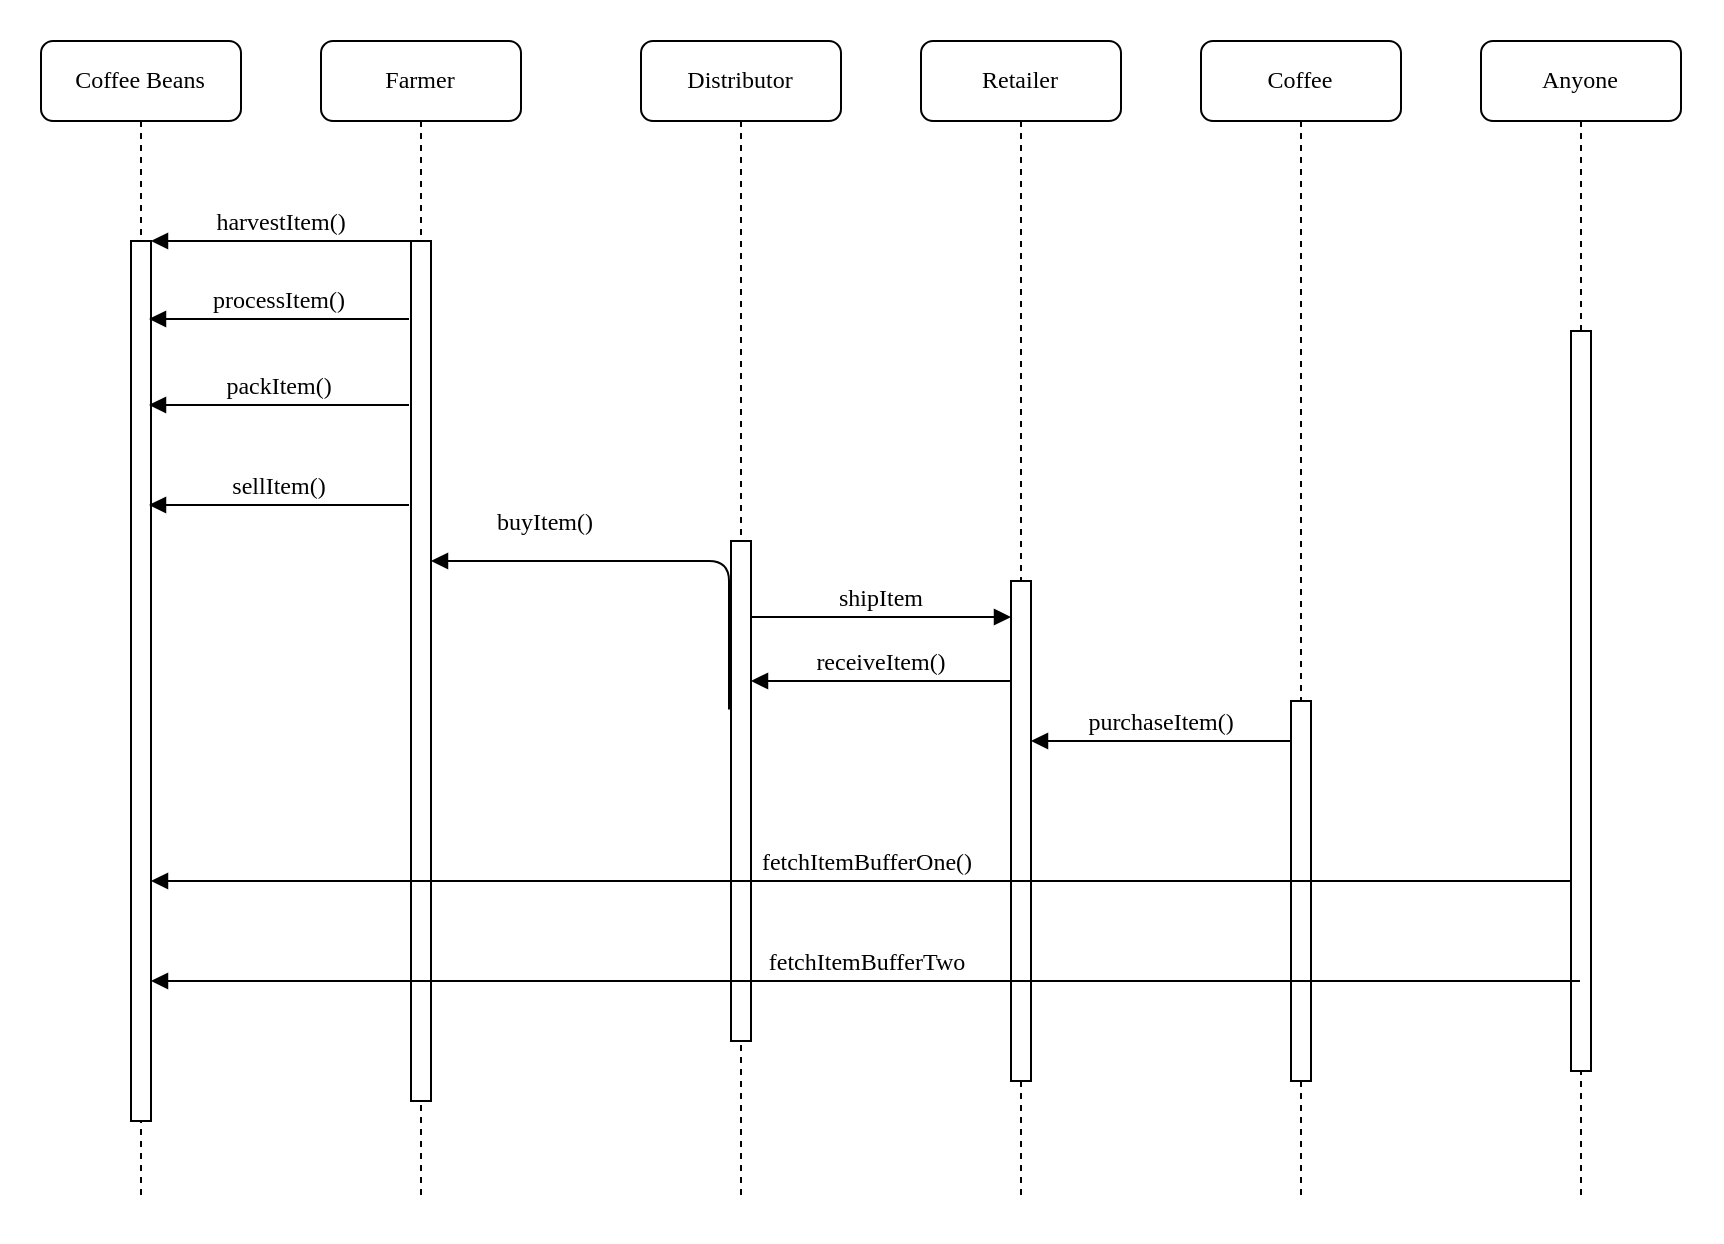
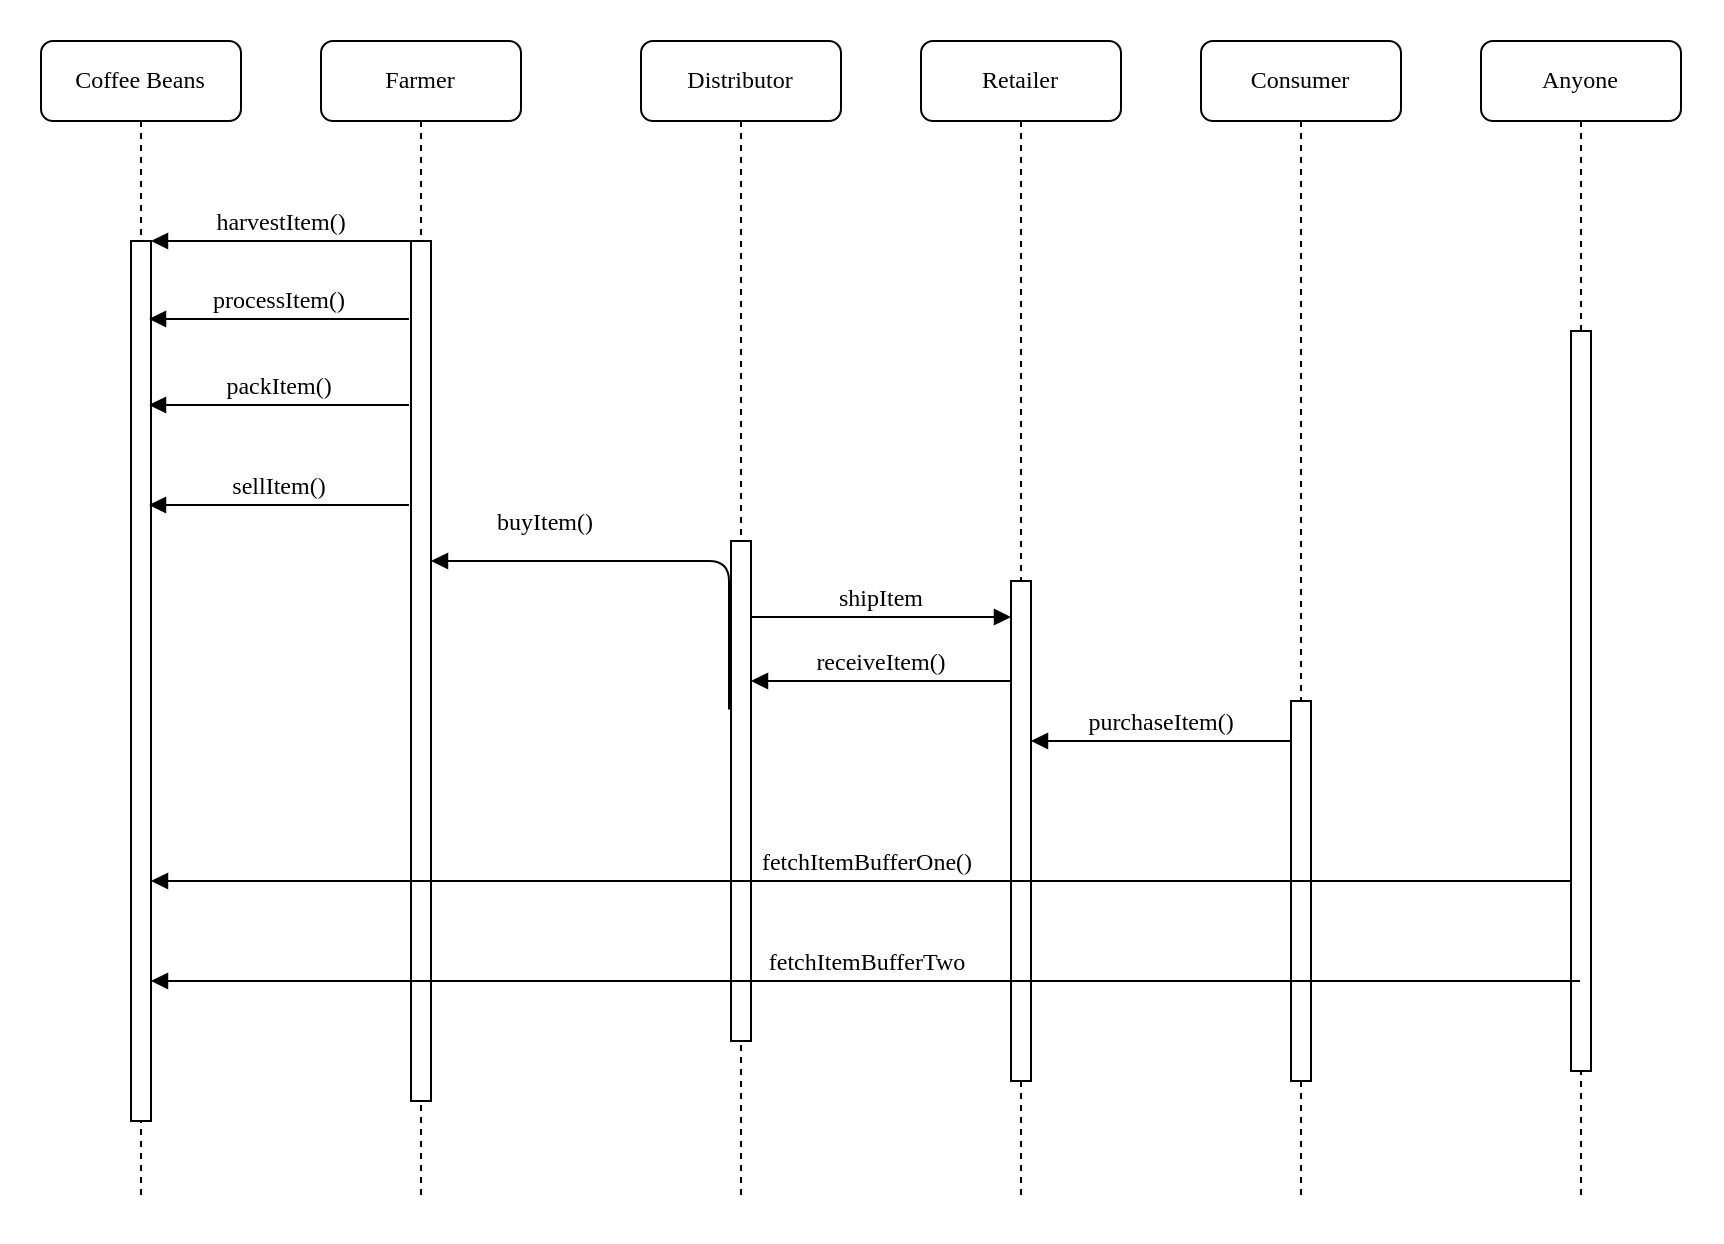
(1301, 81) -> (1301, 81)
